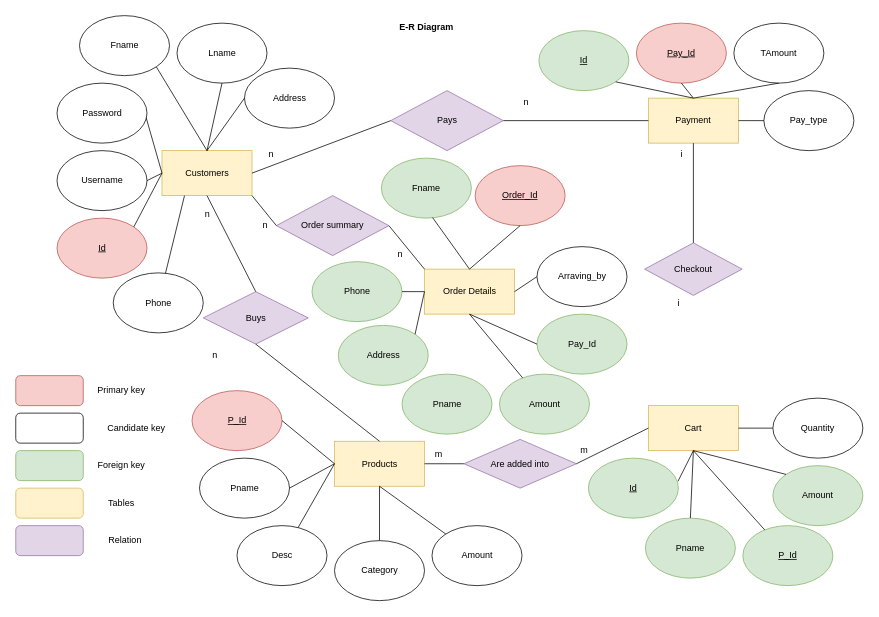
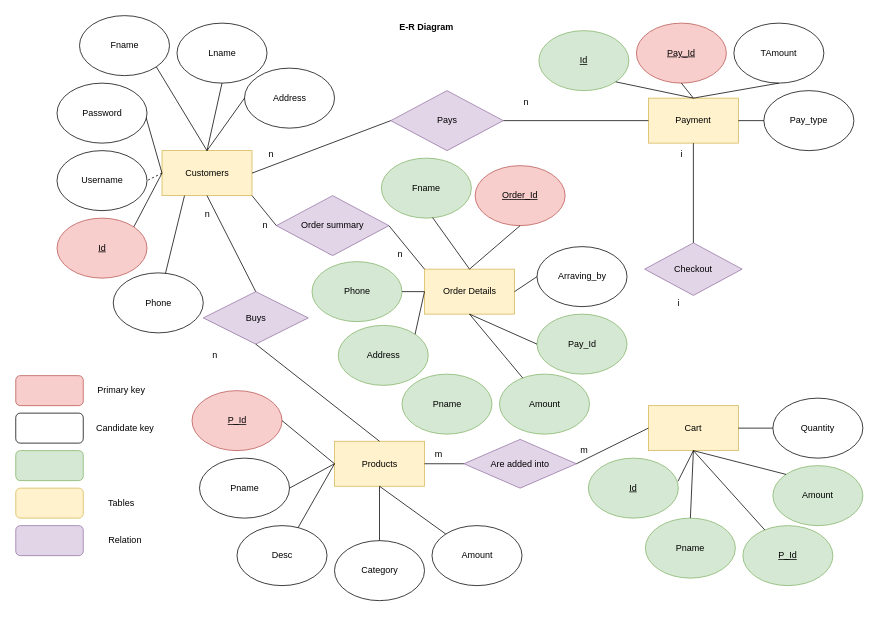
(154, 177) -> (154, 177)
(136, 428) -> (125, 428)
(121, 465) -> none
